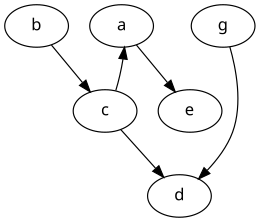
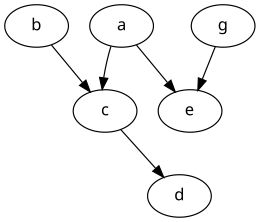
(120, 75) -> (107, 62)
(237, 112) -> (209, 63)
